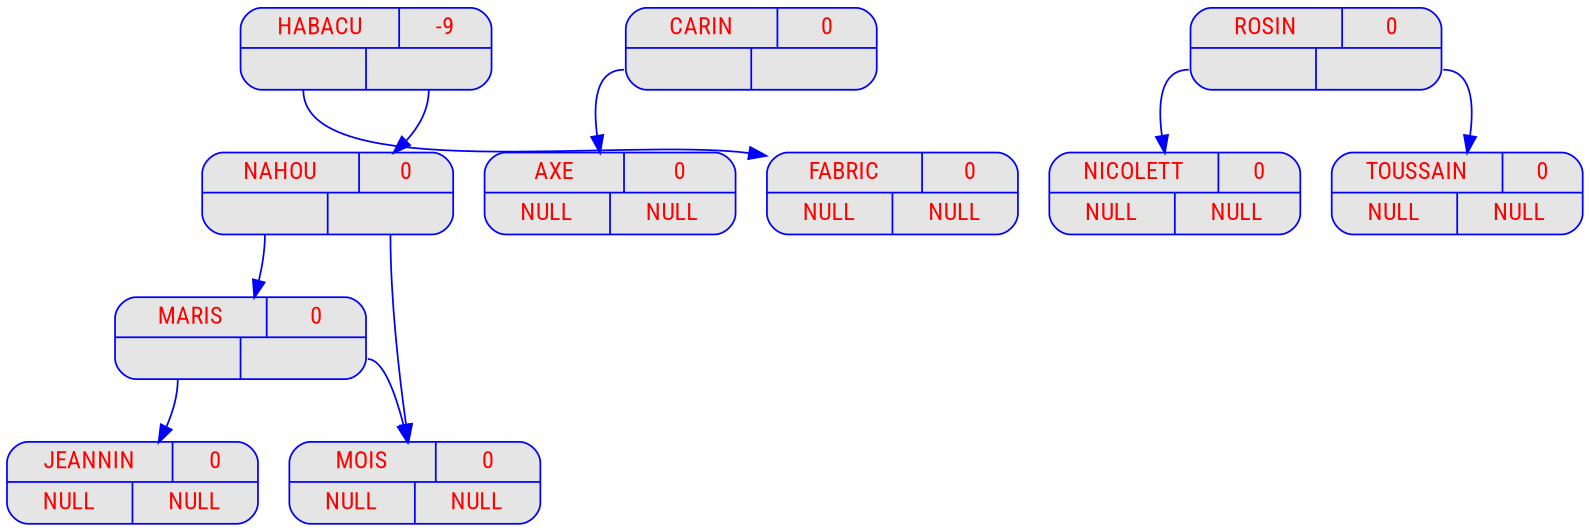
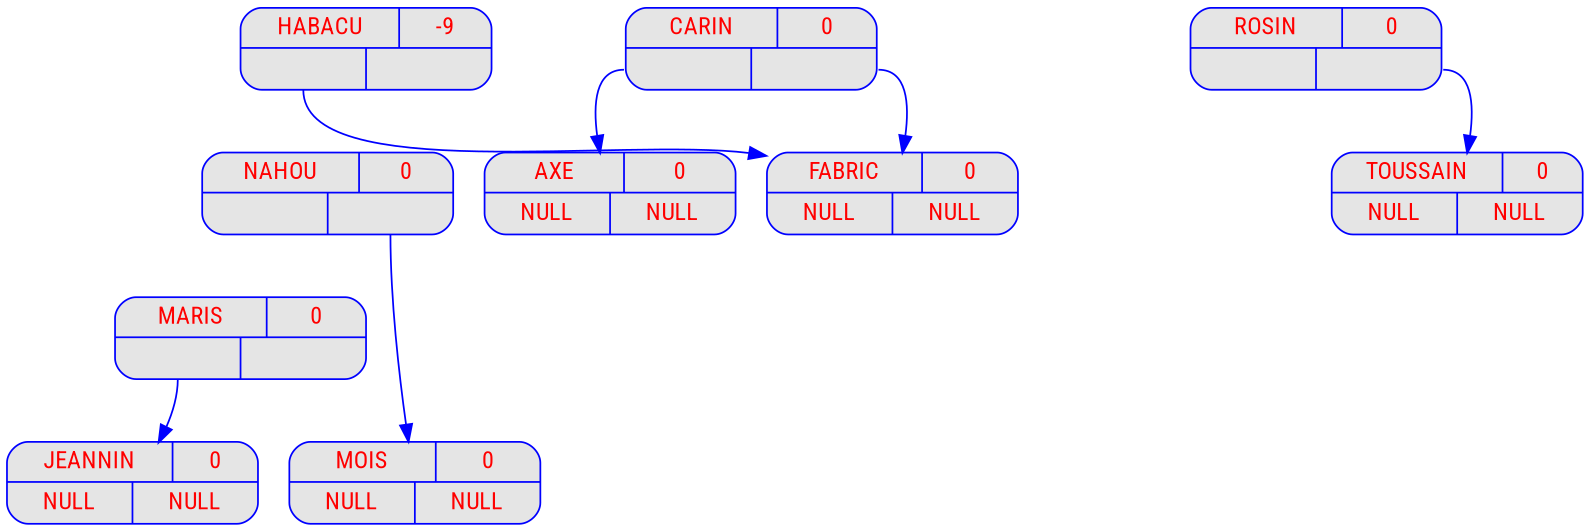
none -> (905, 95)
(422, 117) -> none
(1175, 193) -> none
(263, 258) -> none
(390, 384) -> none
